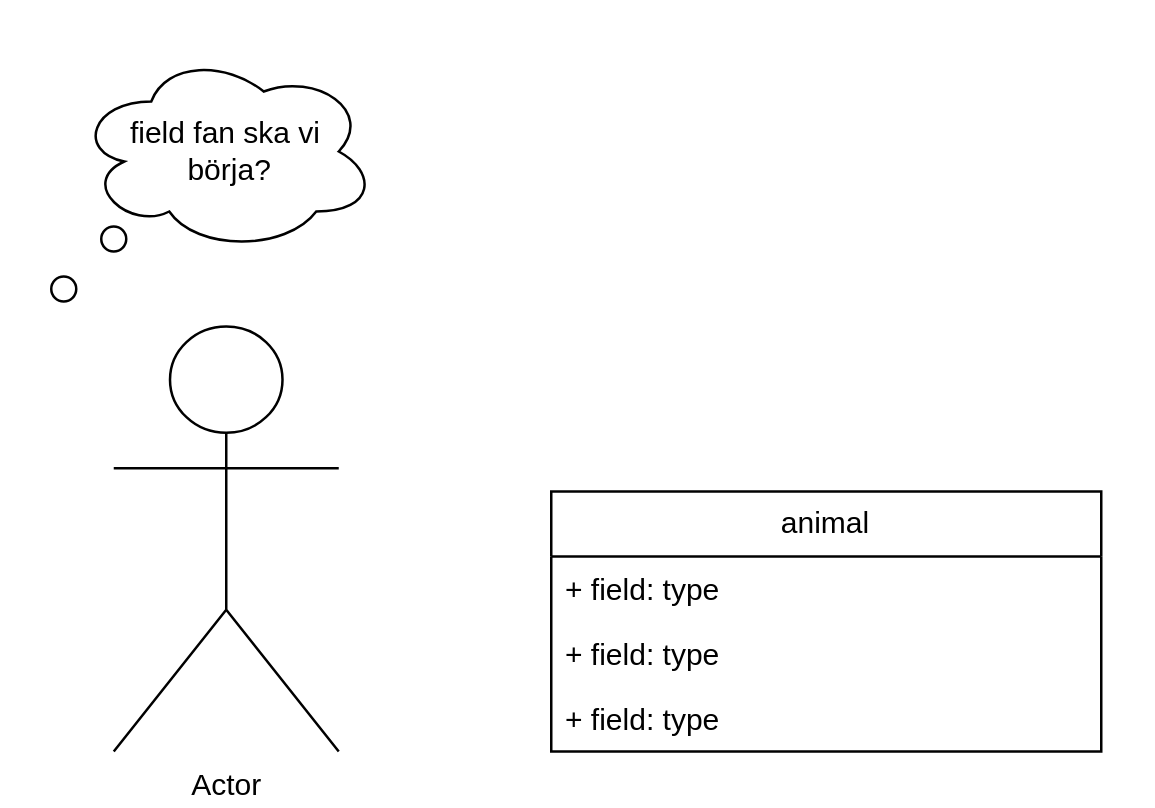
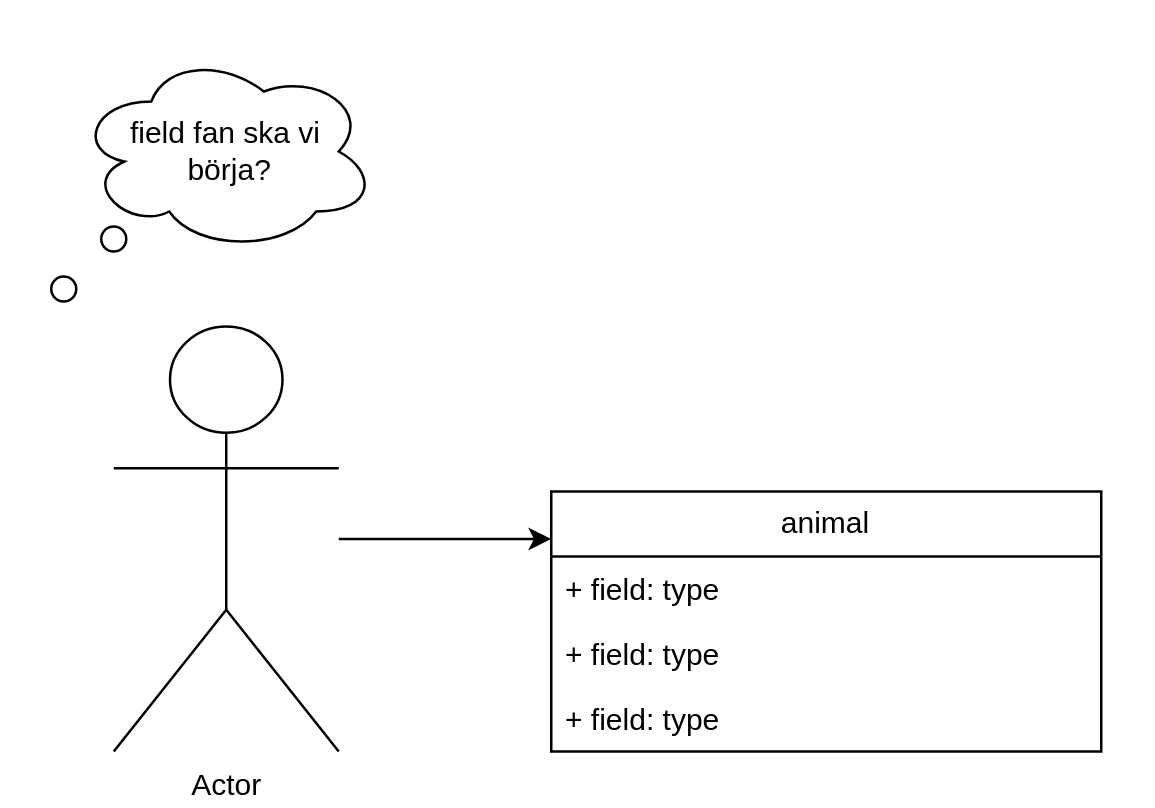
none -> (437, 539)
